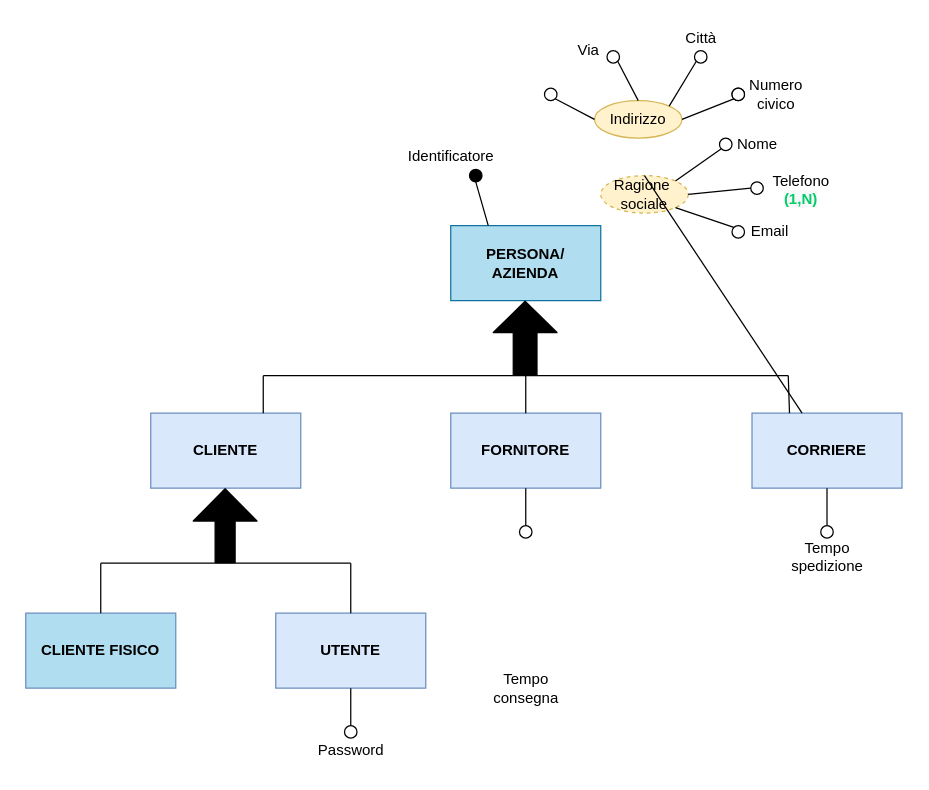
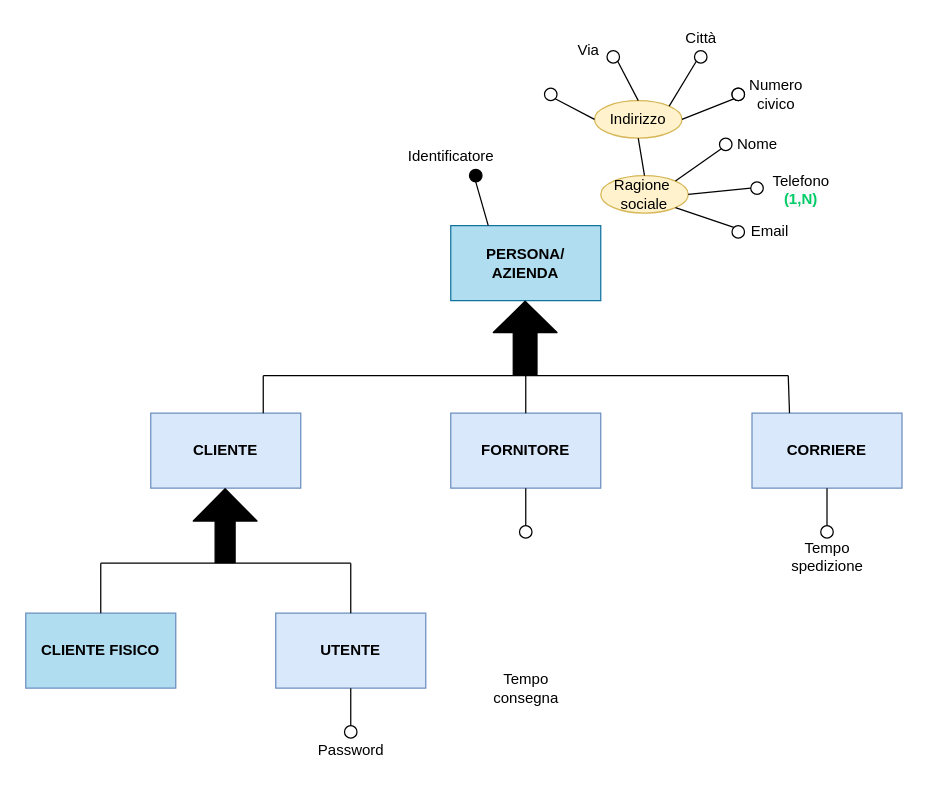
(644, 194) -> (644, 194)
(715, 281) -> (641, 157)
